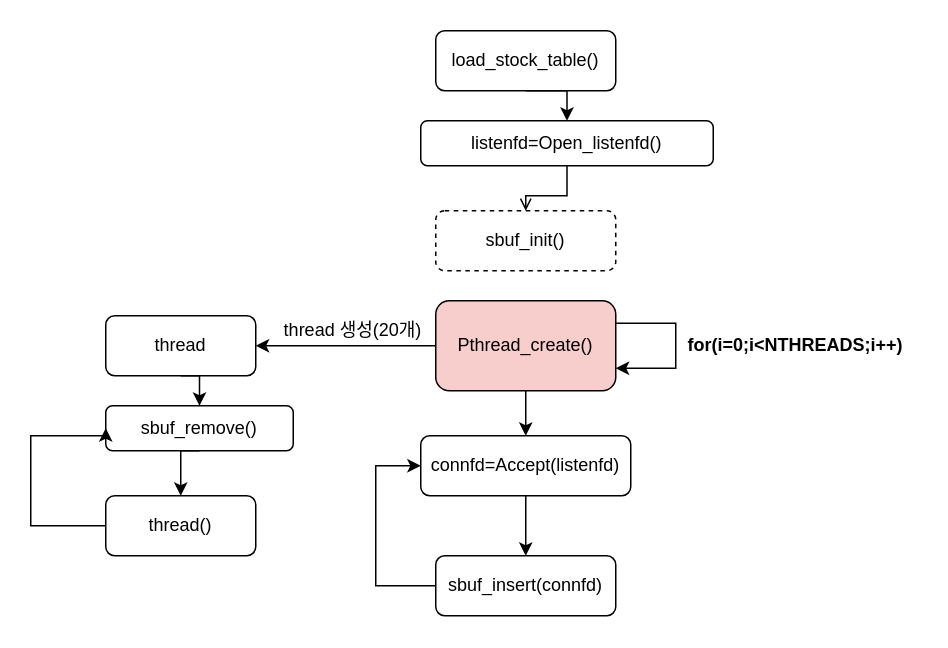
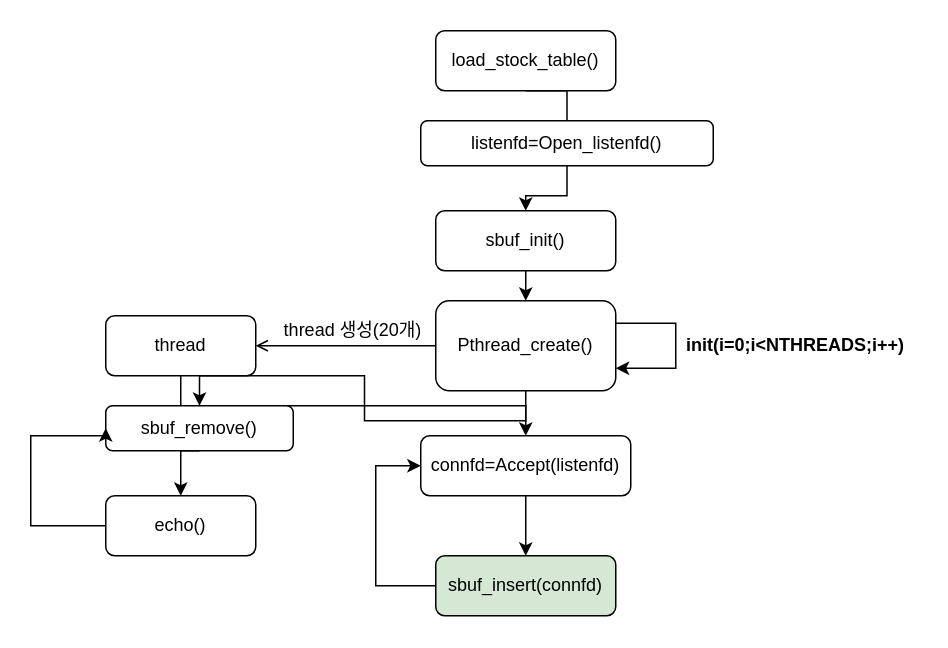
(567, 109) -> (567, 113)
(526, 197) -> (529, 196)
(526, 241) -> (526, 241)
none -> (526, 281)
(267, 346) -> (264, 346)
(526, 346) -> (526, 346)
(796, 346) -> (796, 346)
(182, 376) -> (405, 406)
(526, 403) -> (365, 419)
(181, 526) -> (181, 526)
(526, 586) -> (526, 586)
